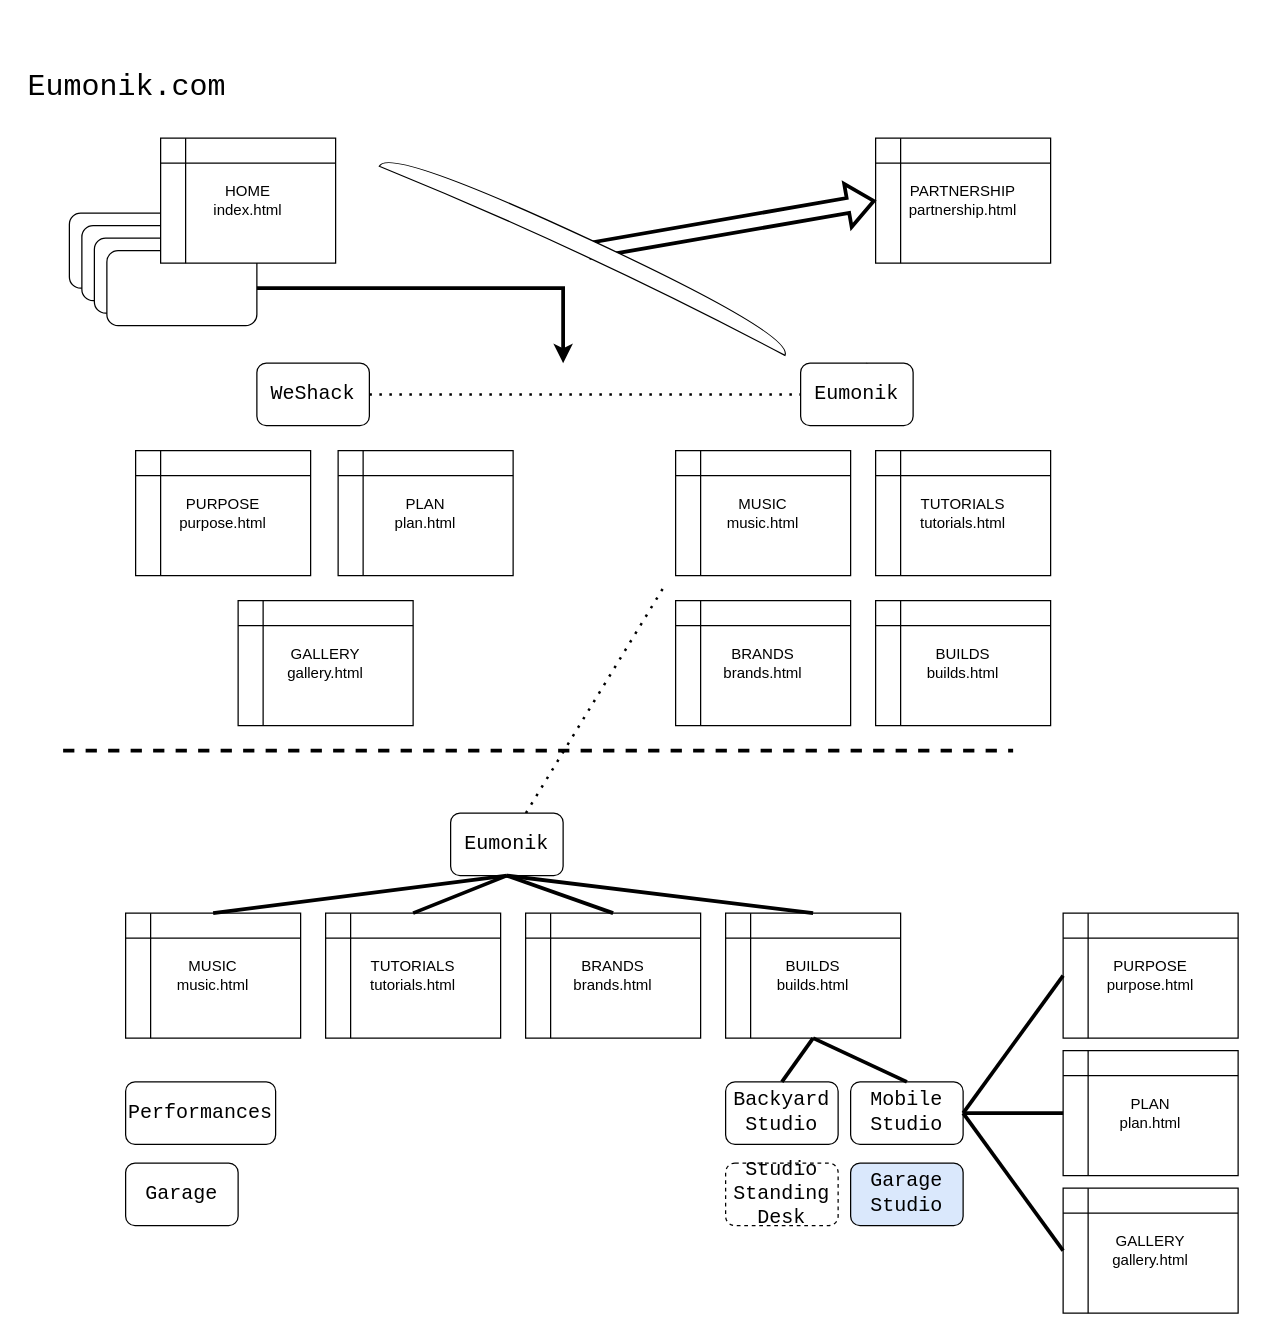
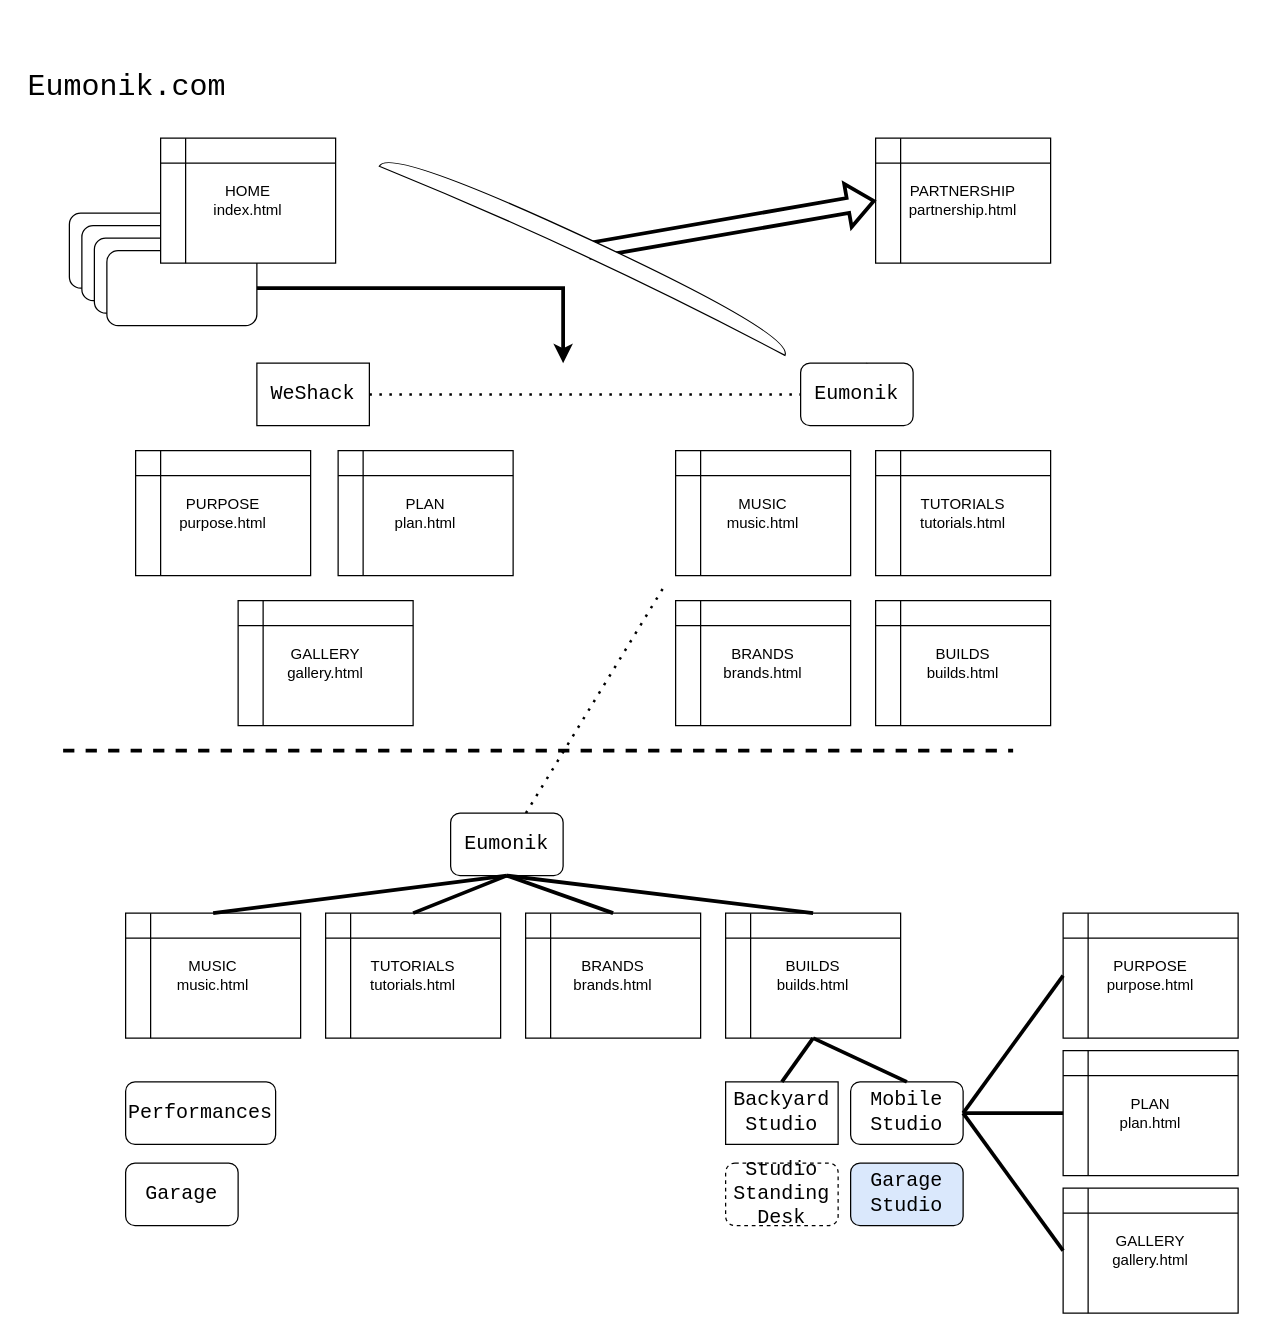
(313, 394) -> (313, 394)
(782, 1113) -> (782, 1113)
